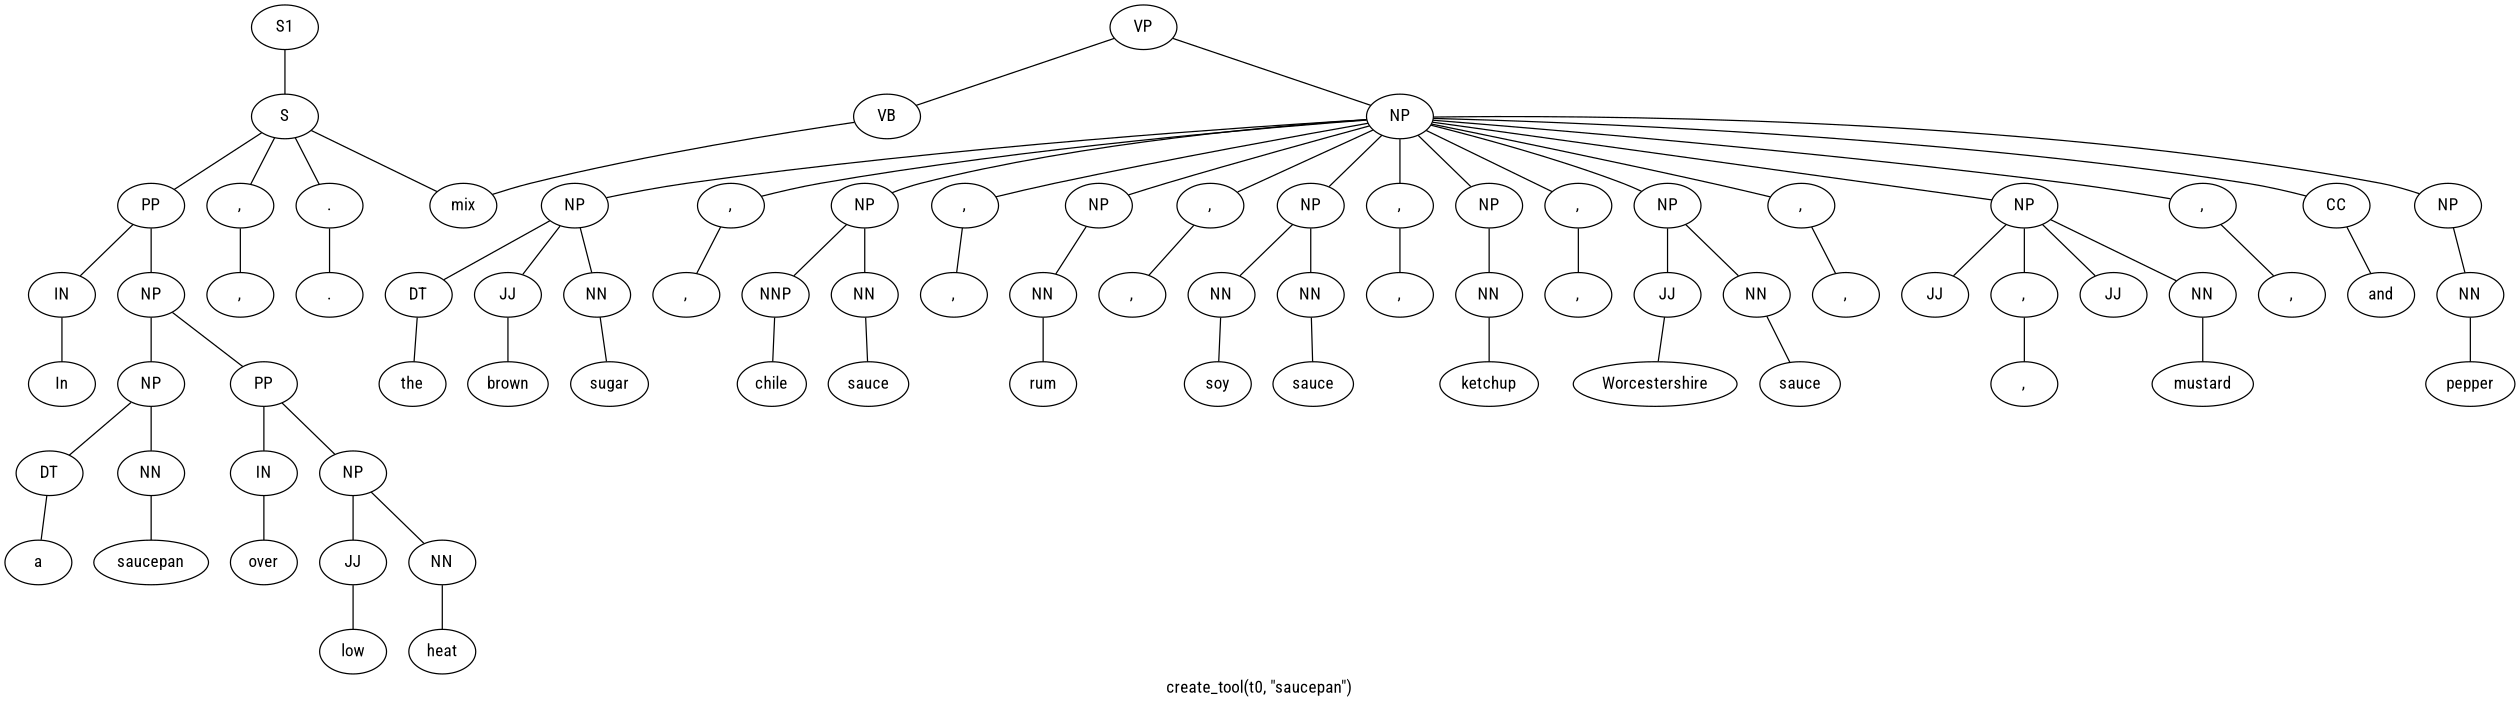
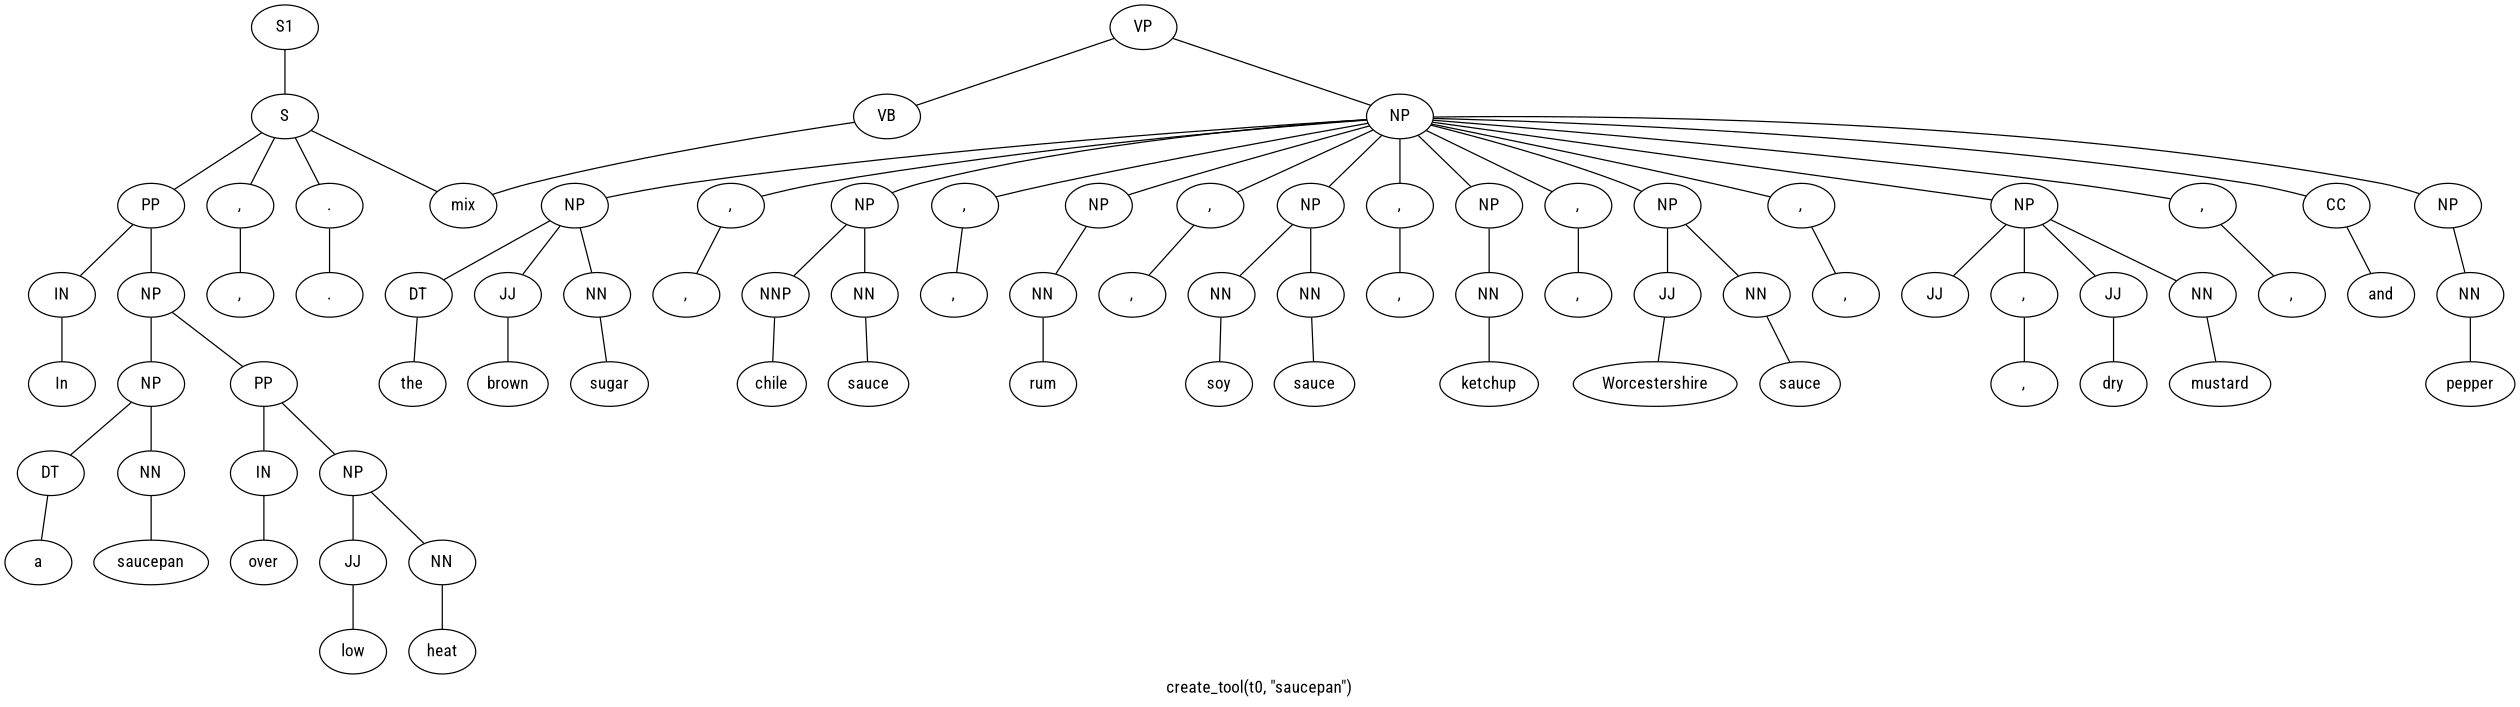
none -> (2114, 384)
